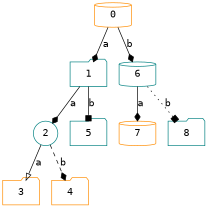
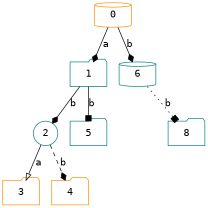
(73, 104) -> (73, 104)
(137, 133) -> none
